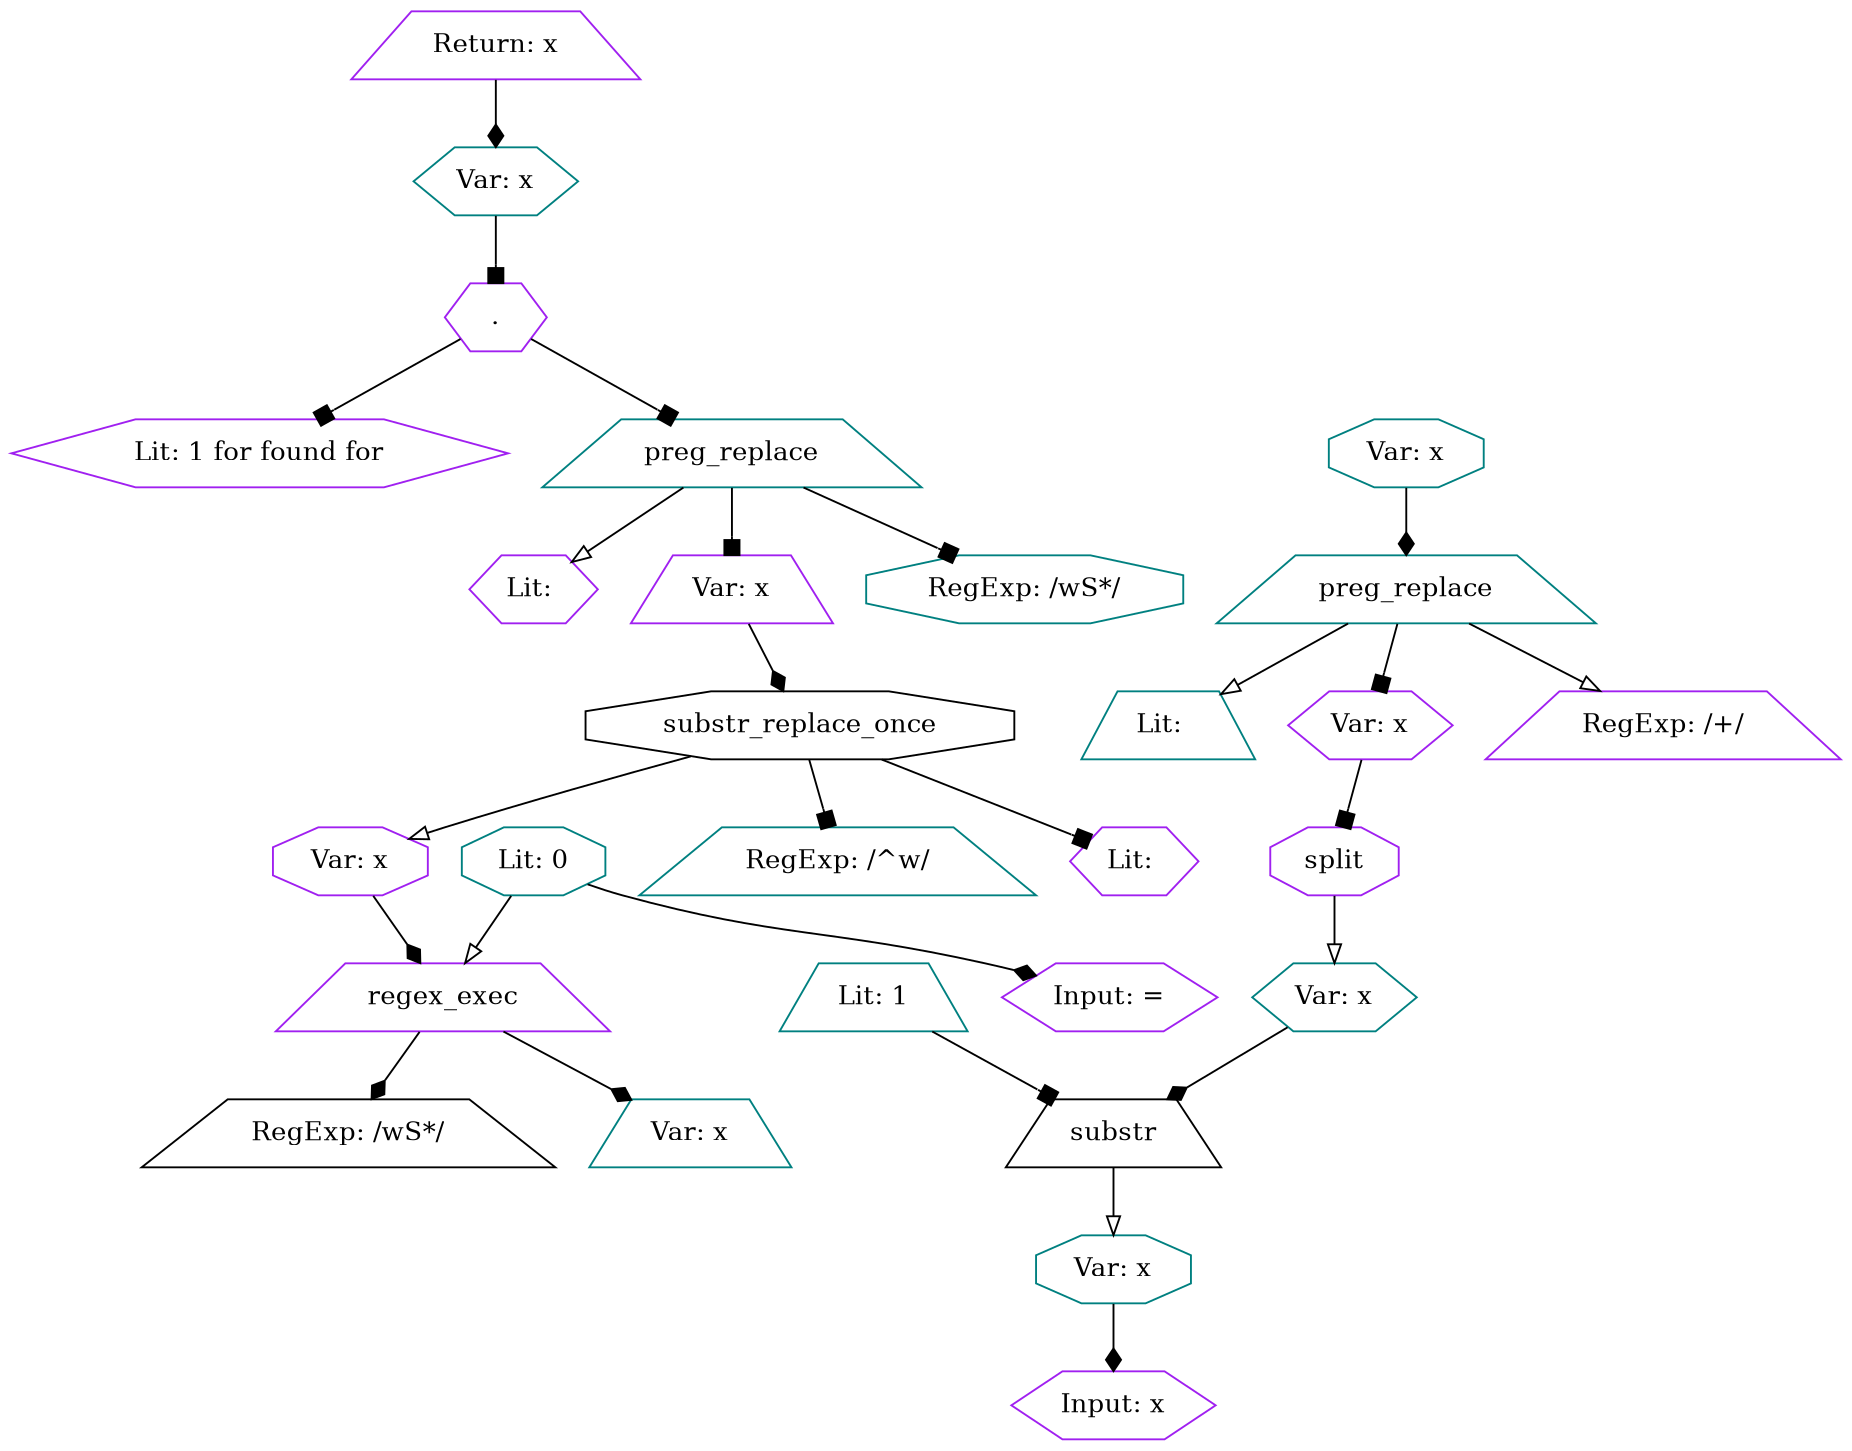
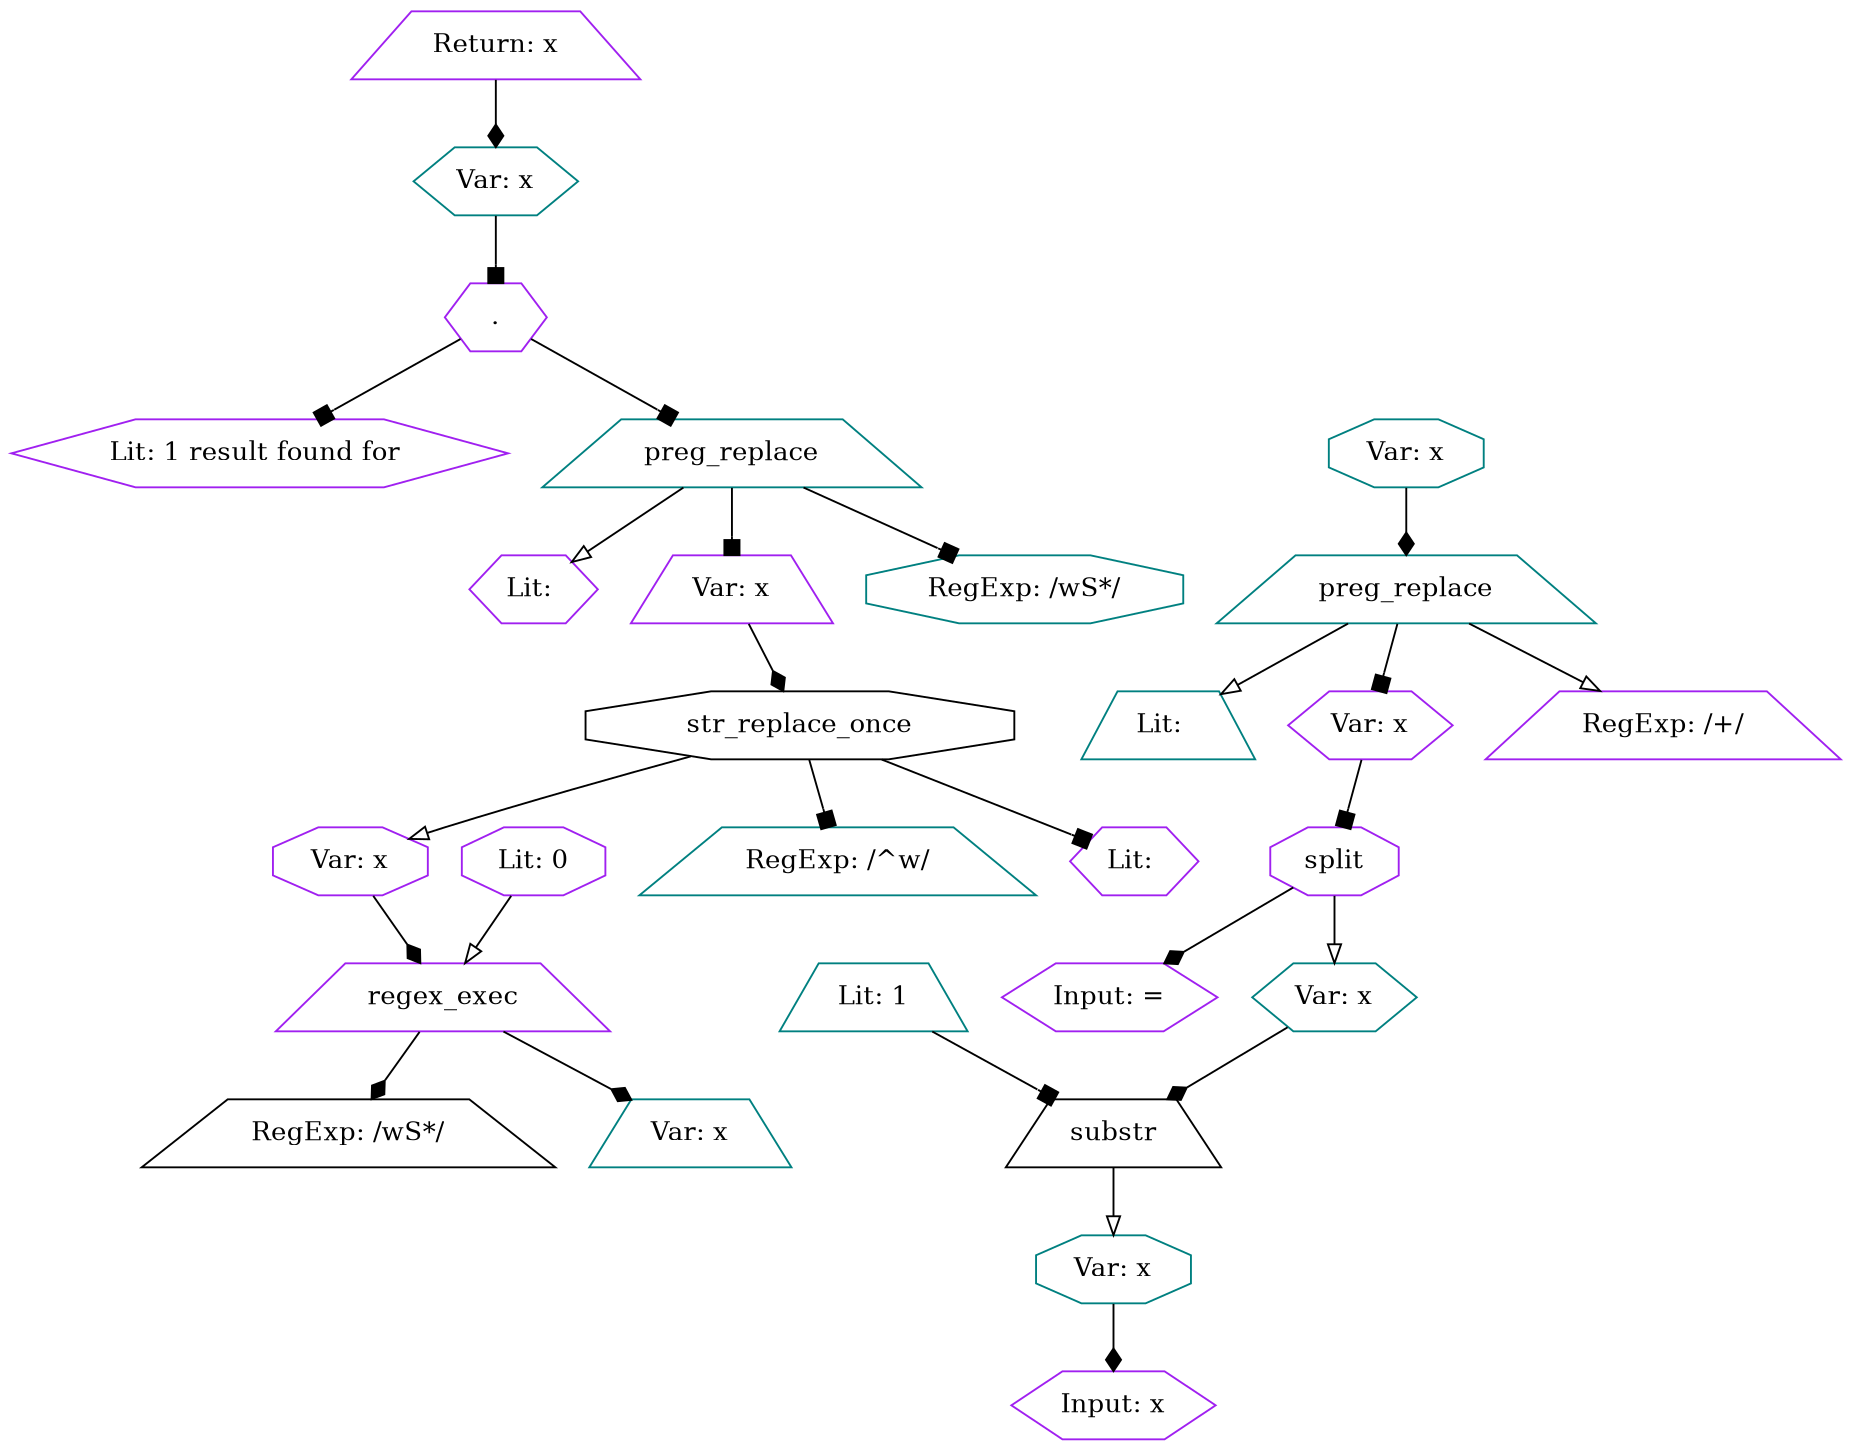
(260, 453) -> (260, 453)
(800, 725) -> (800, 725)
(534, 861) -> (534, 861)
(800, 932) -> (1239, 920)
